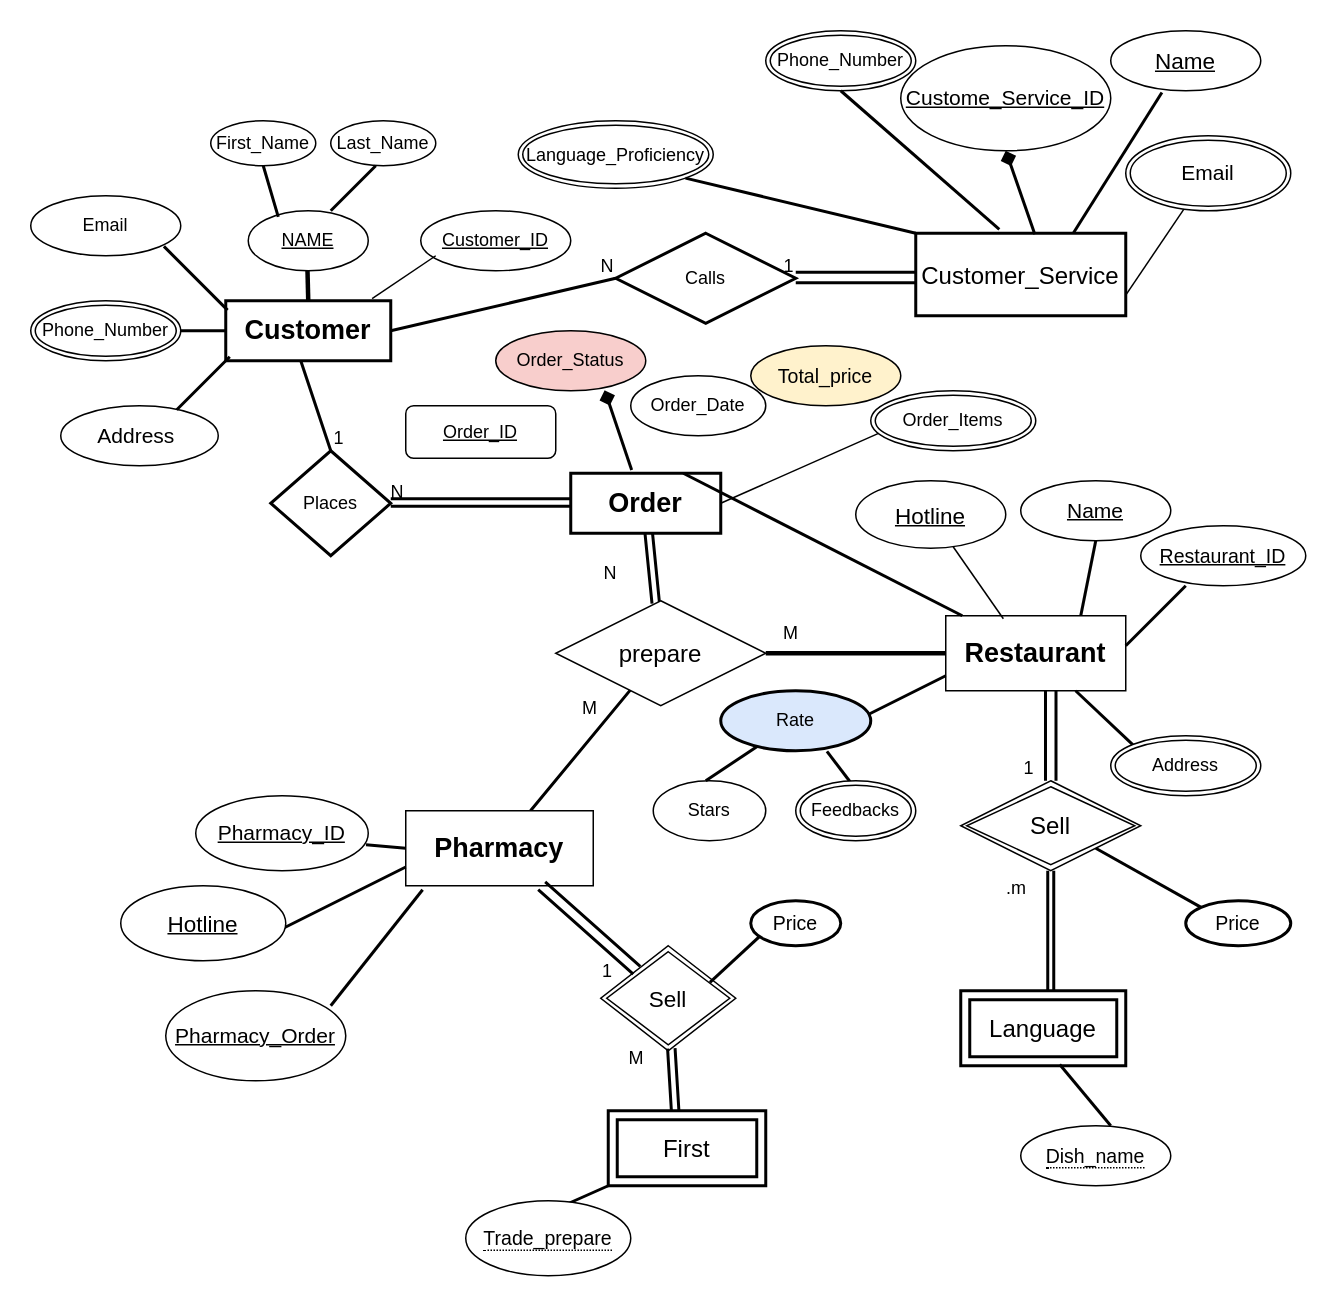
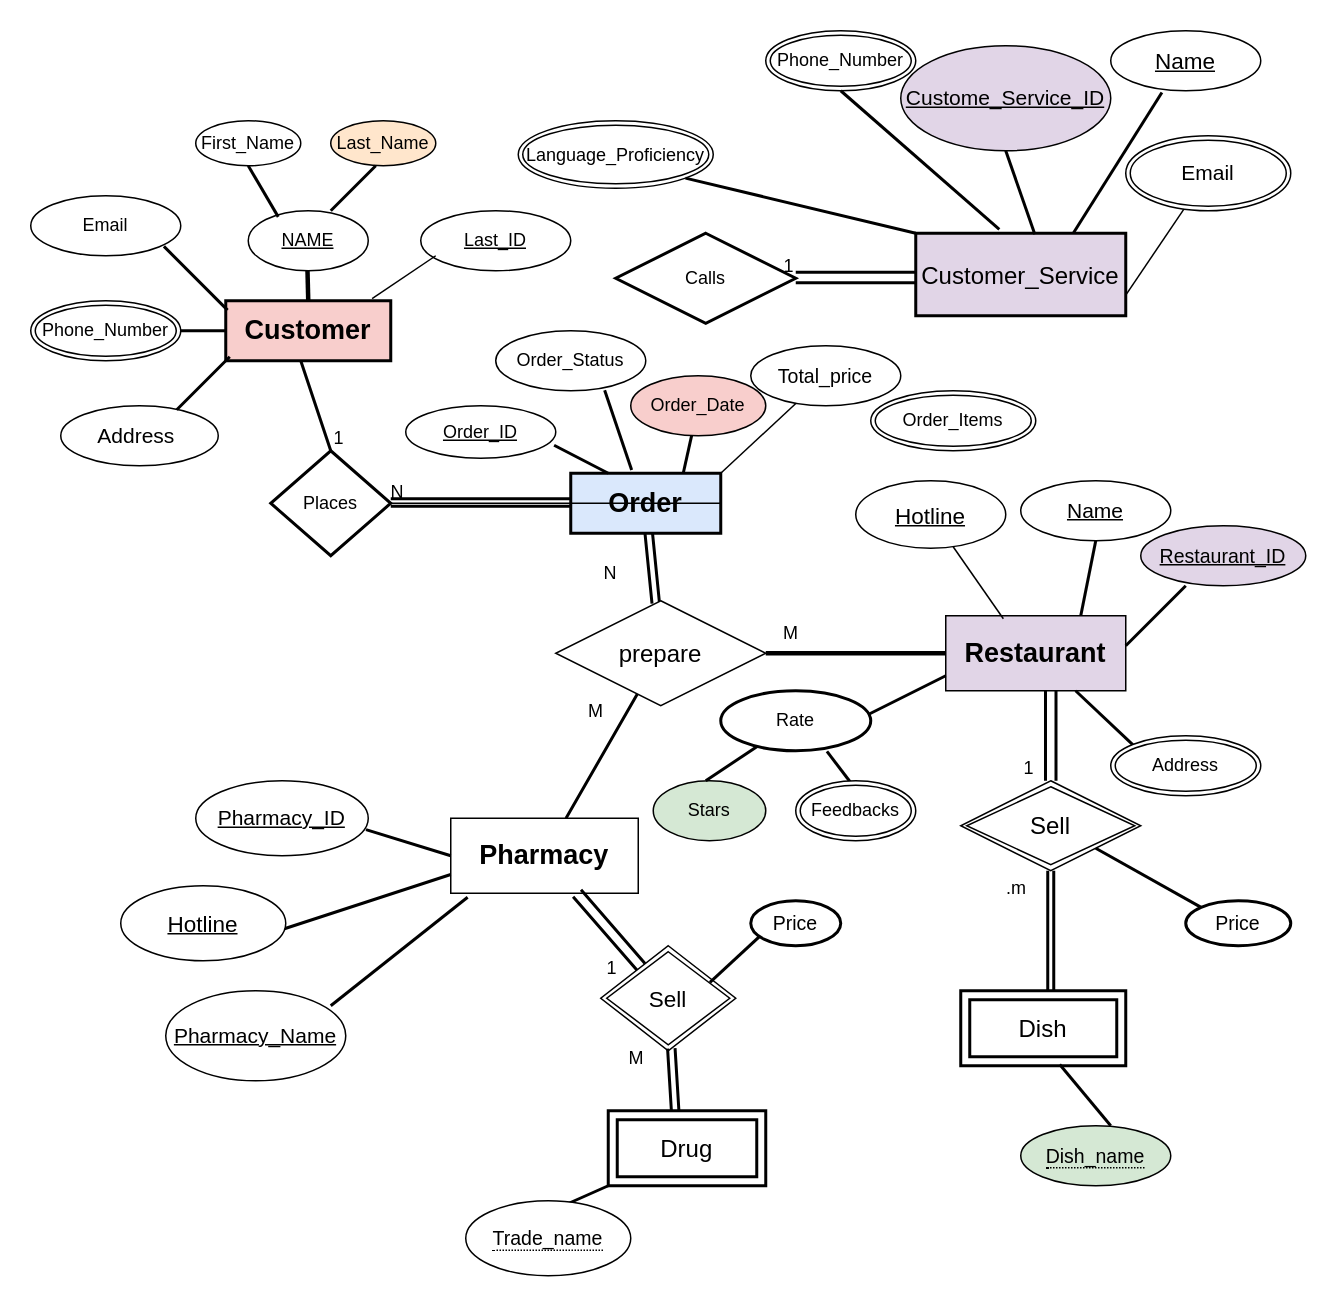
(1006, 98) -> (1006, 98)
(263, 143) -> (248, 143)
(383, 143) -> (383, 143)
(1010, 164) -> (1008, 157)
(496, 241) -> (496, 241)
(1021, 275) -> (1021, 275)
(503, 305) -> none
(308, 331) -> (308, 331)
(571, 361) -> (571, 361)
(826, 376) -> (826, 376)
(609, 404) -> (607, 398)
(698, 406) -> (698, 406)
(481, 432) -> (481, 432)
none -> (758, 438)
none -> (581, 459)
(800, 468) -> (525, 503)
(646, 503) -> (646, 503)
(822, 544) -> (687, 454)
(1223, 556) -> (1223, 556)
(1036, 653) -> (1036, 653)
(796, 721) -> (796, 721)
(710, 811) -> (710, 811)
(282, 833) -> (282, 818)
(500, 848) -> (545, 856)
(1043, 1028) -> (1043, 1028)
(256, 1036) -> (256, 1036)
(687, 1148) -> (687, 1148)
(1096, 1156) -> (1096, 1156)
(548, 1238) -> (548, 1238)
